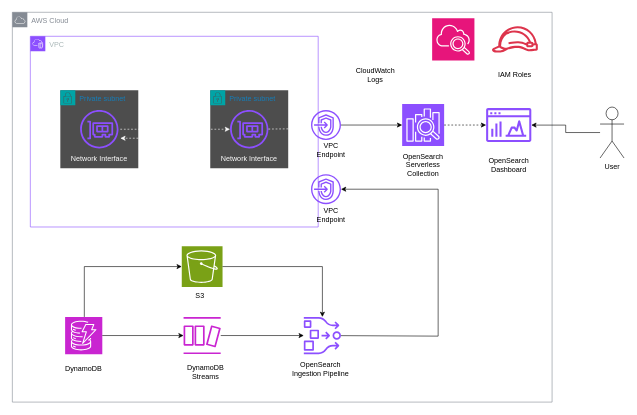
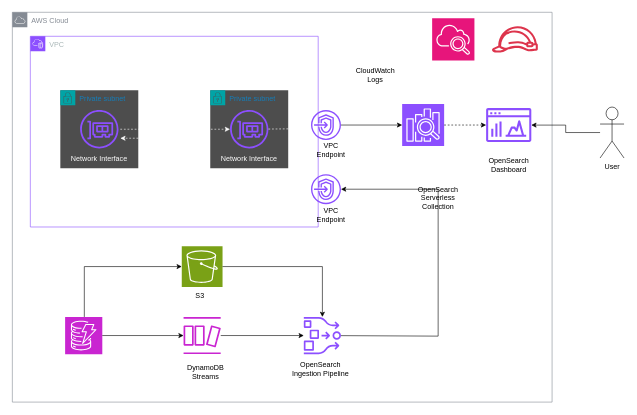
(515, 75) -> none
(423, 165) -> (438, 198)
(84, 369) -> none
